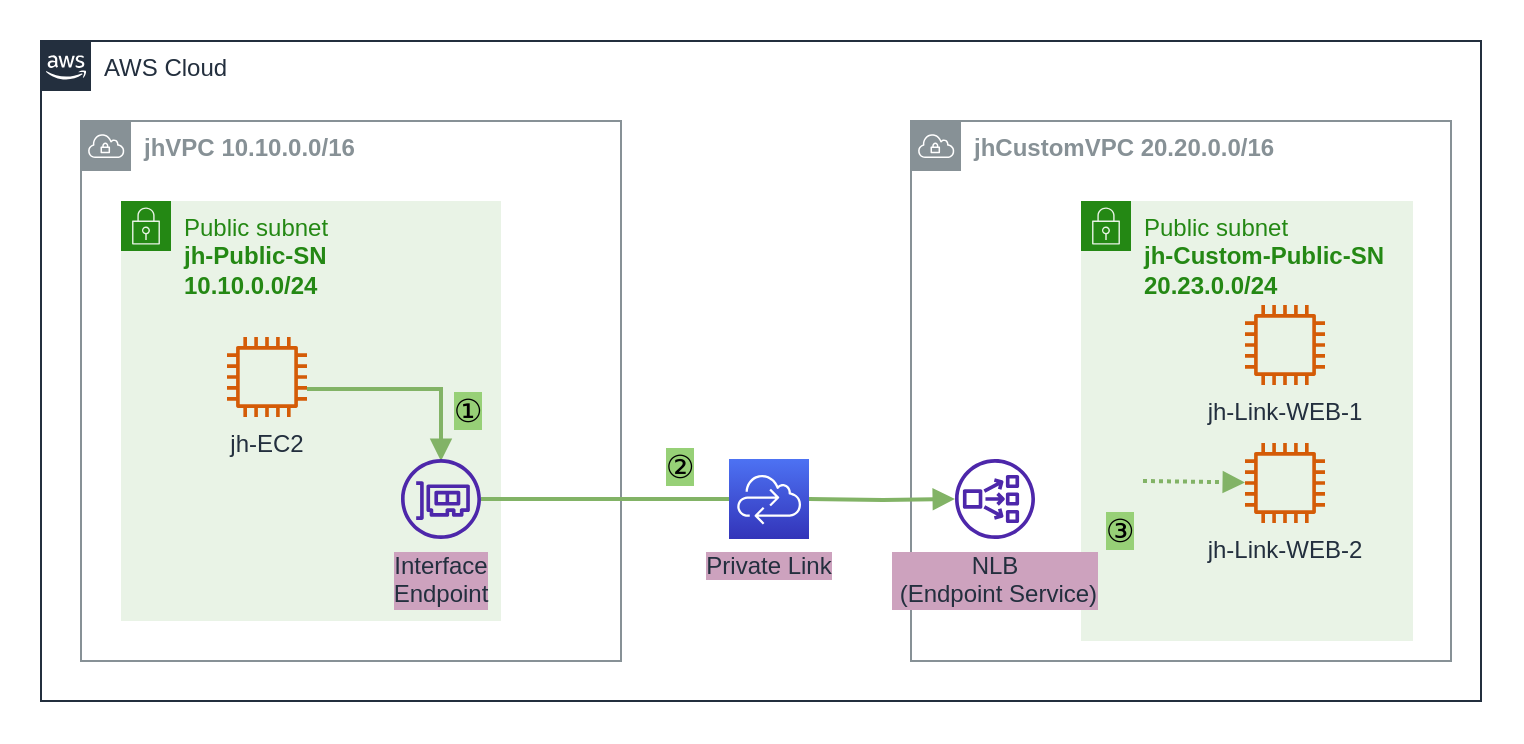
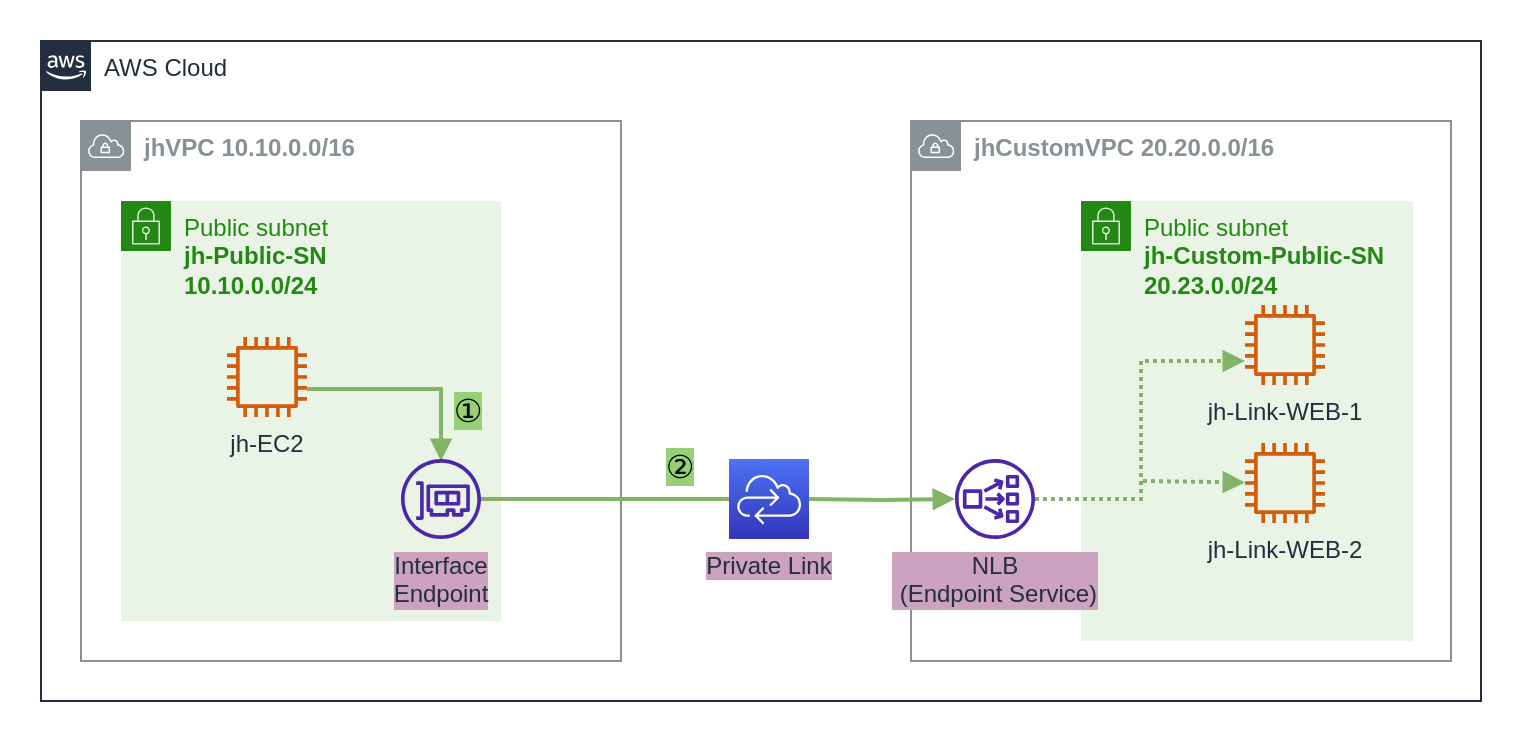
none -> (1141, 442)
(1121, 531) -> none
